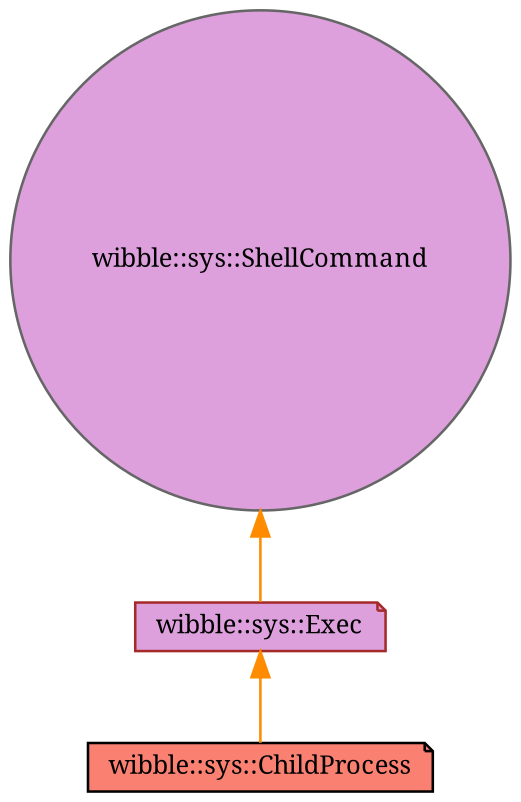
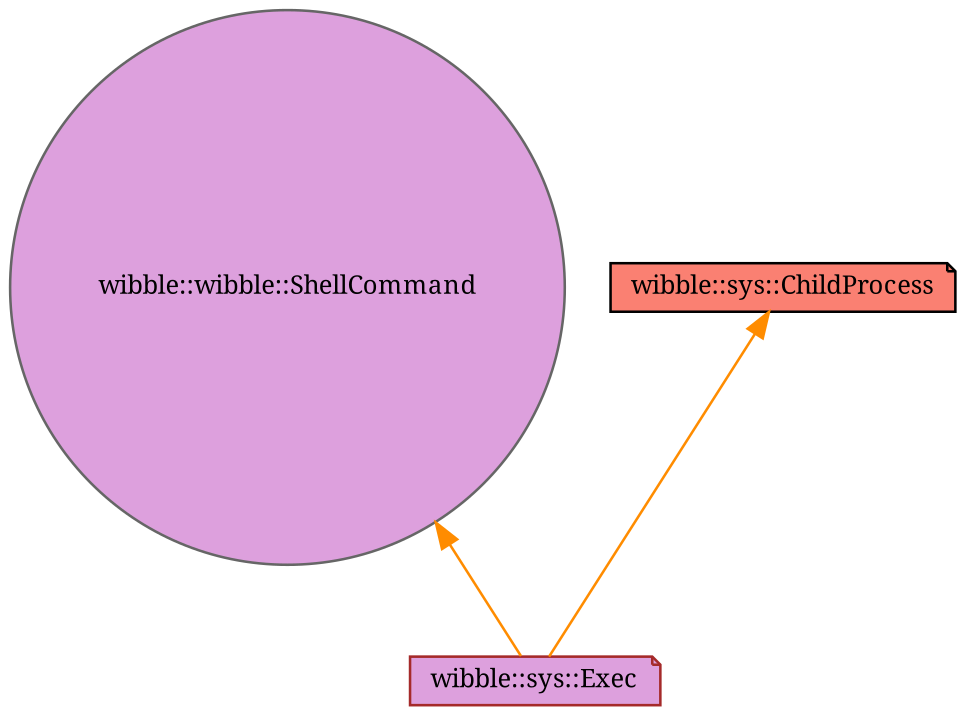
(260, 260) -> (287, 287)
(260, 710) -> (652, 495)
